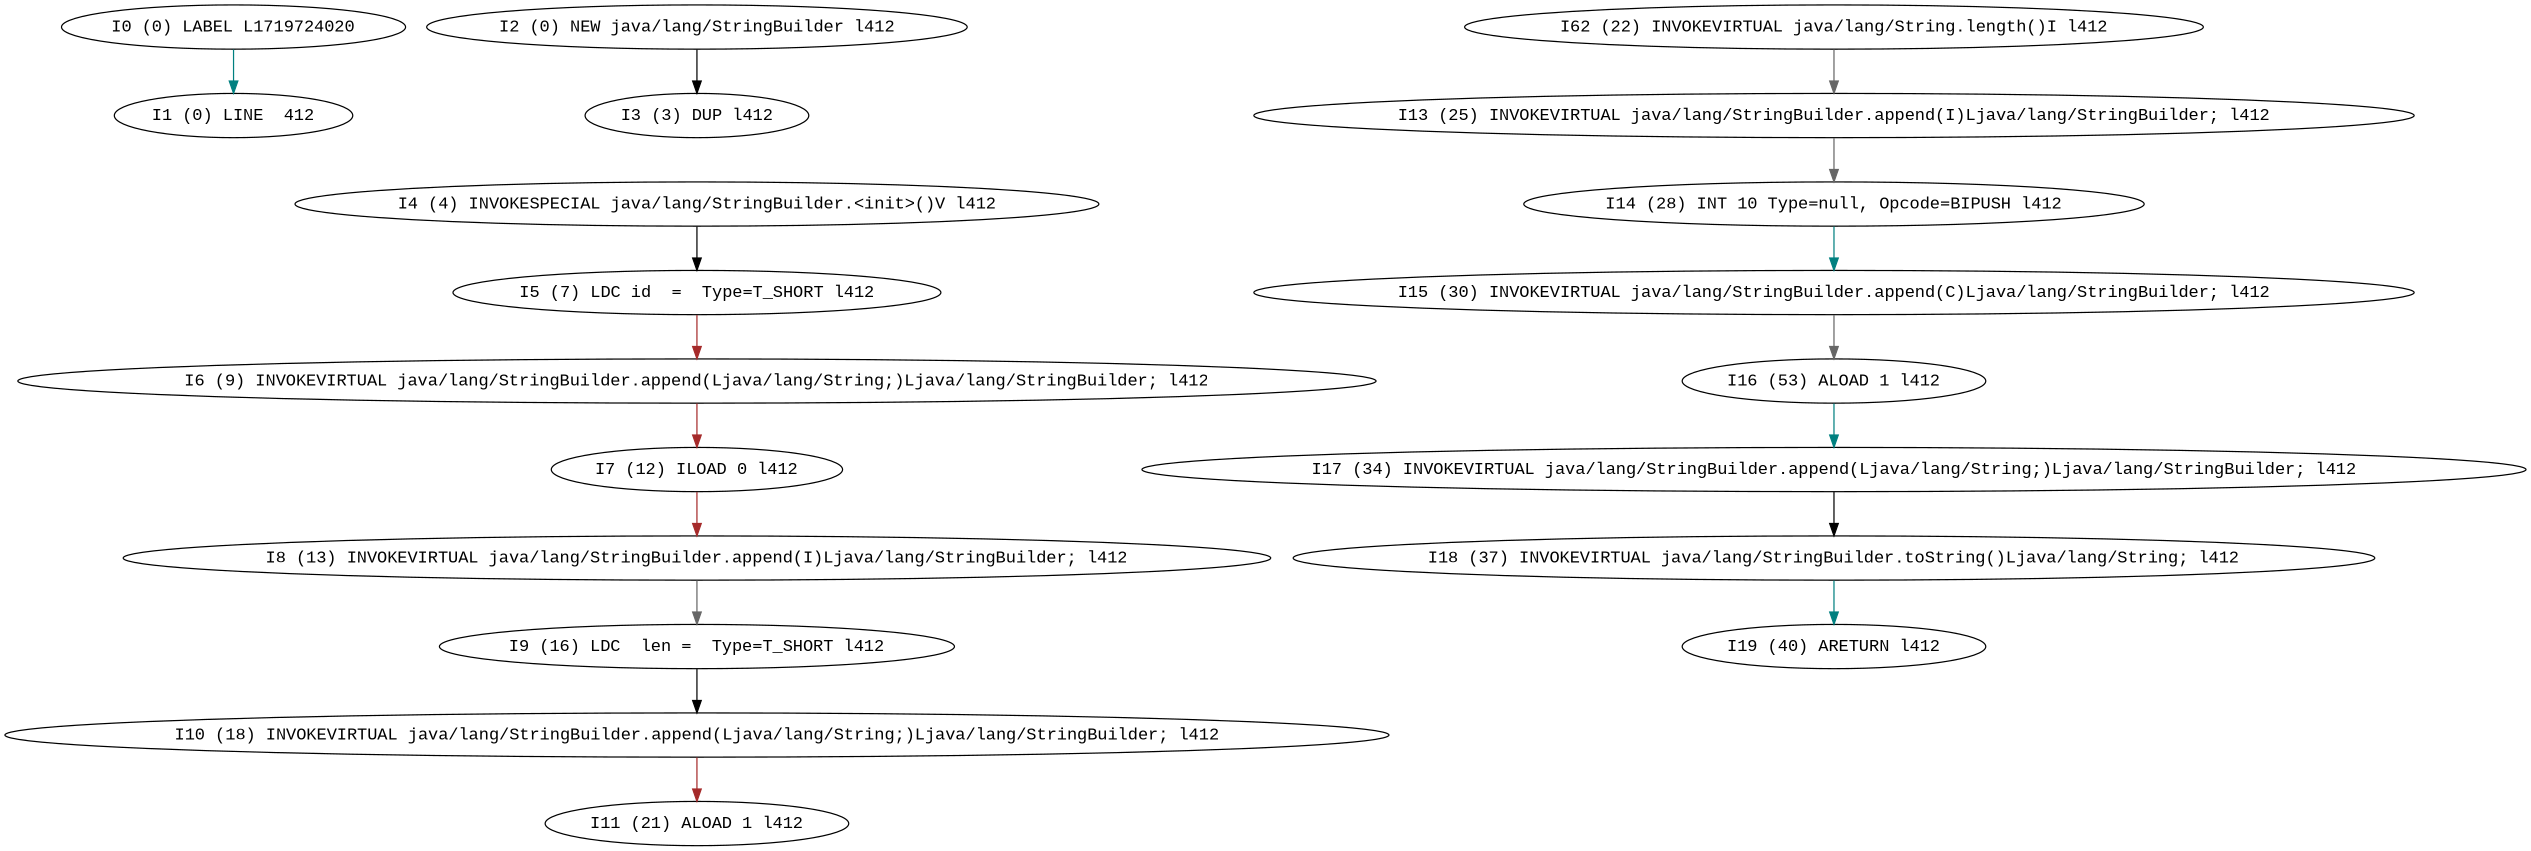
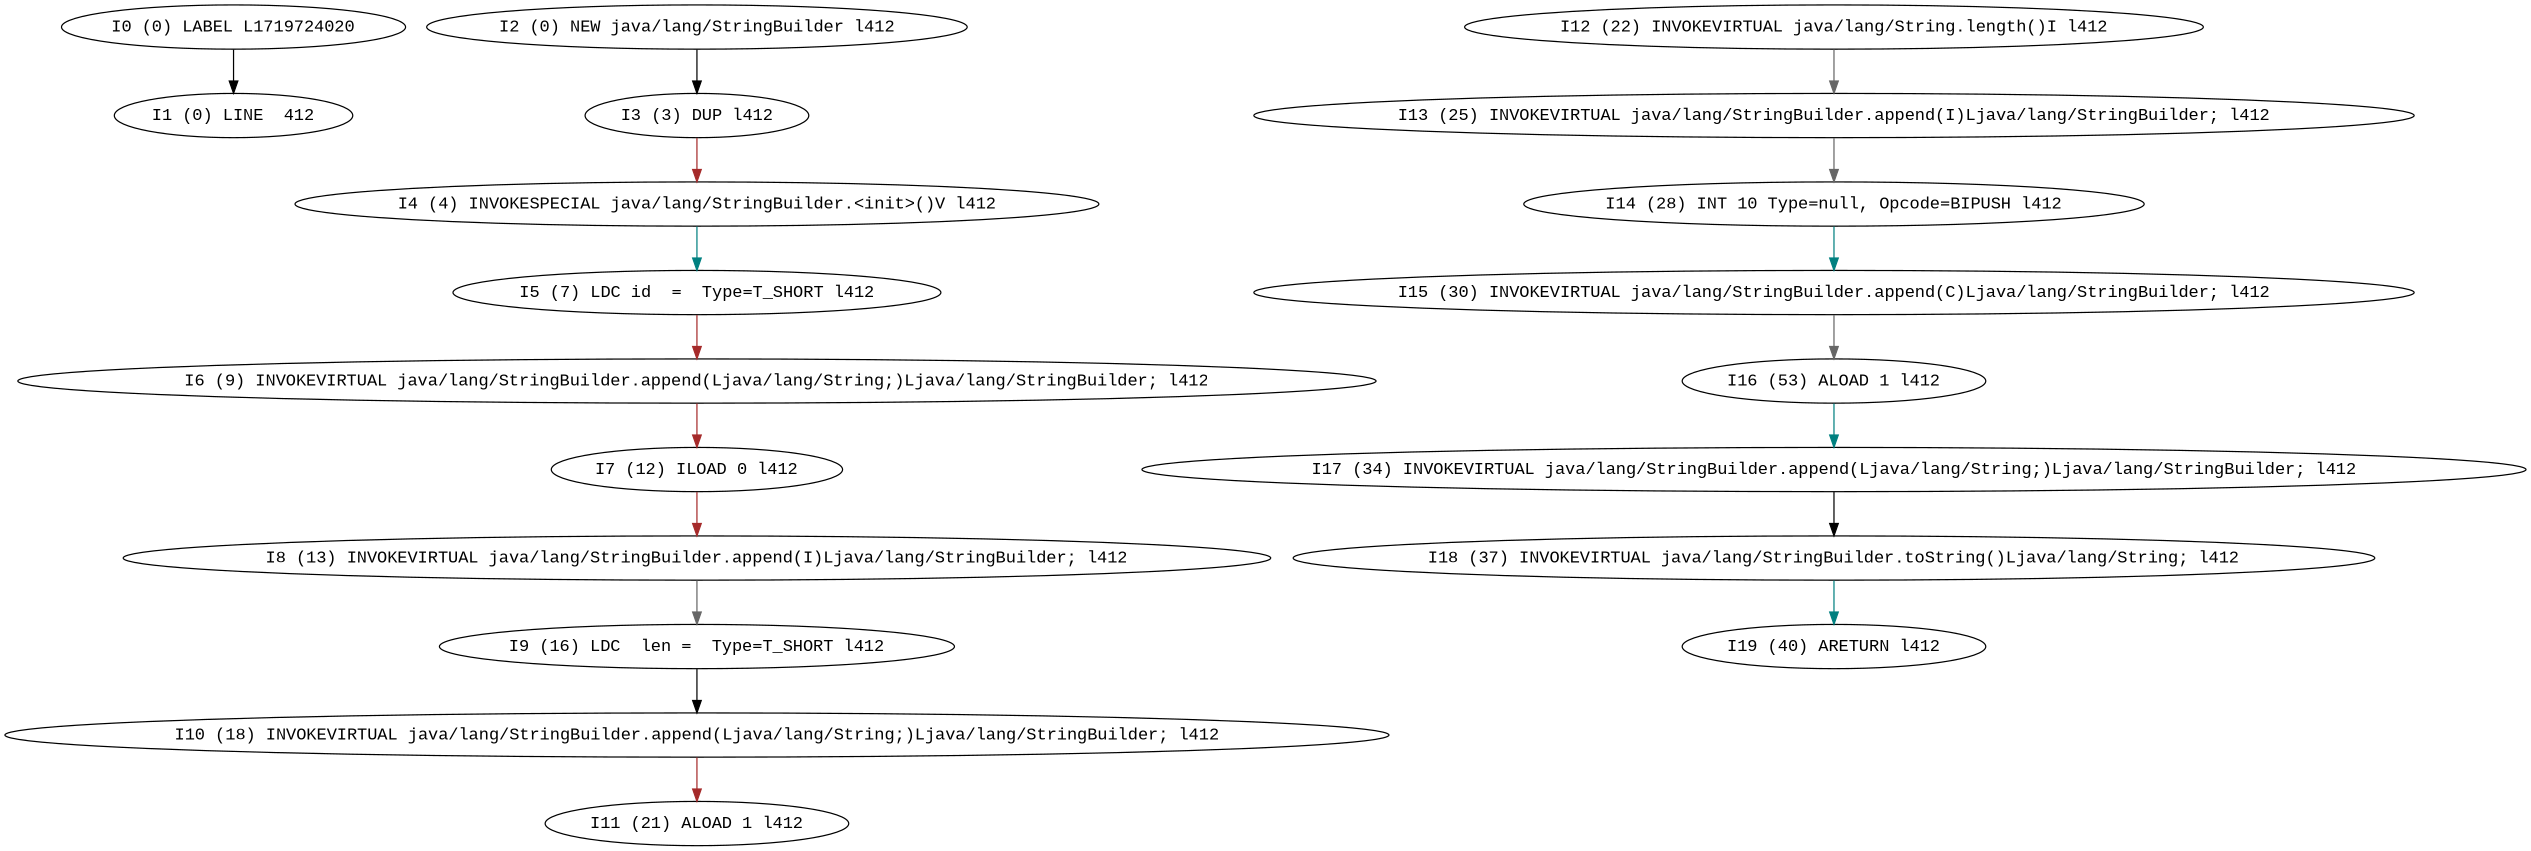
(1834, 27) -> (1834, 27)
(234, 65) -> (234, 65)
none -> (697, 154)
(697, 242) -> (697, 242)
